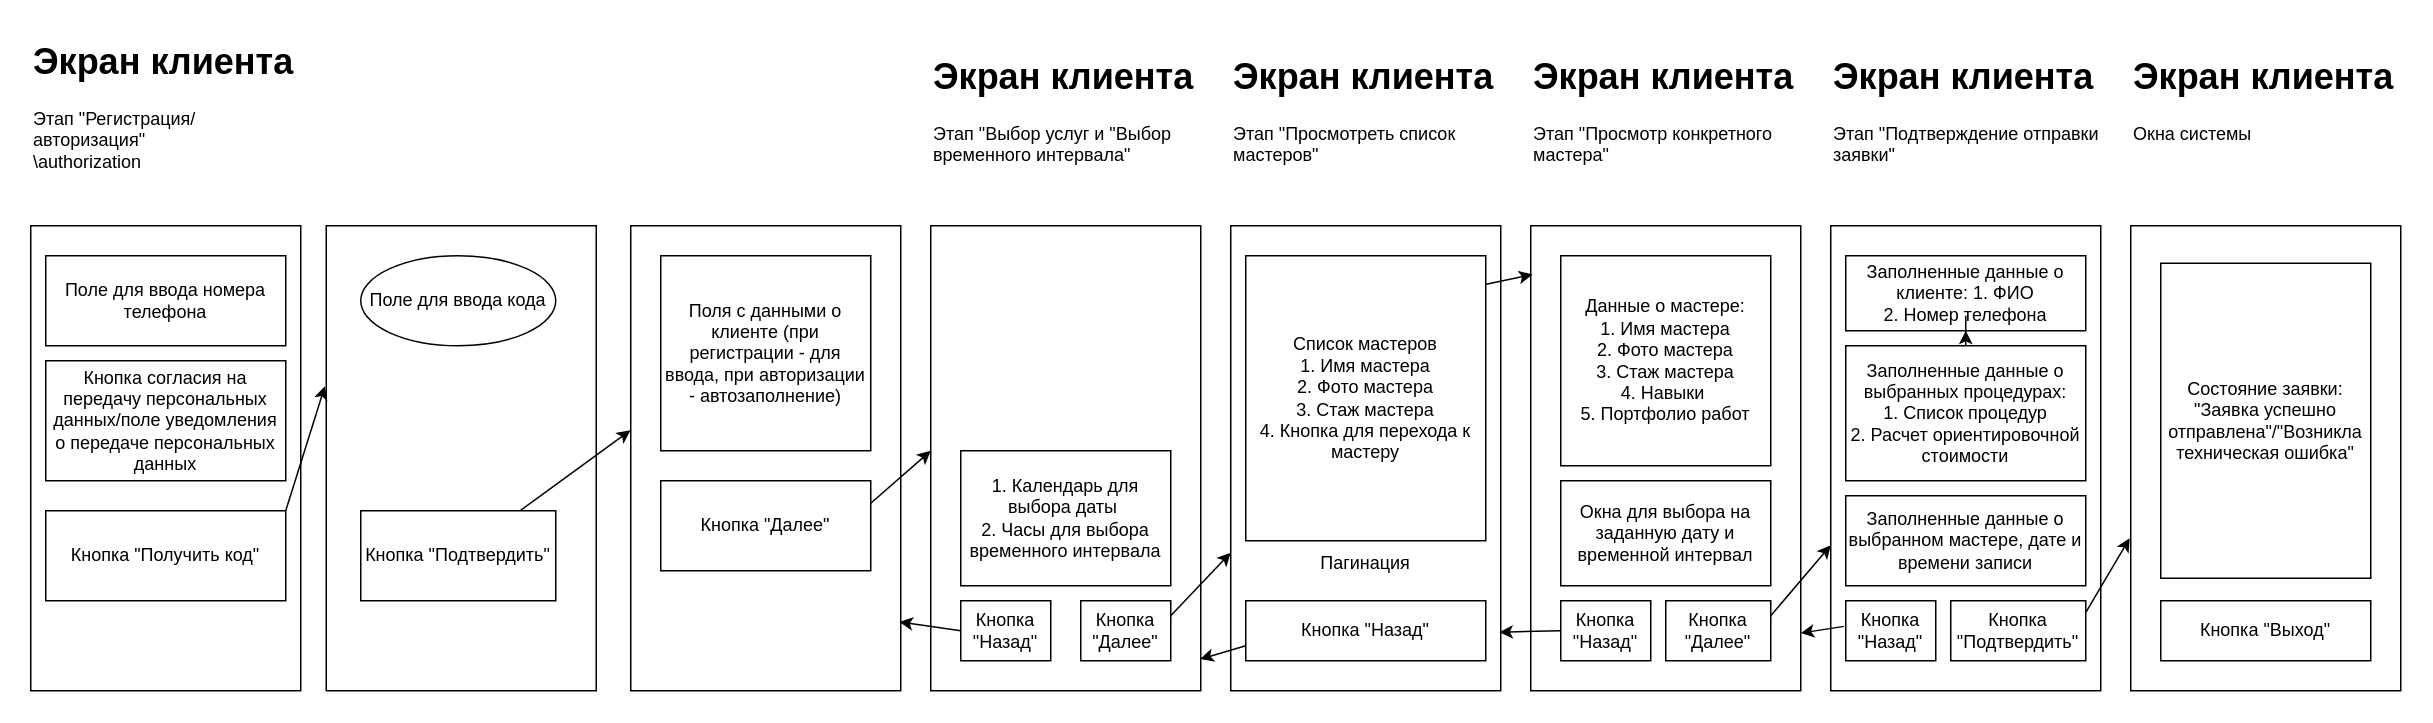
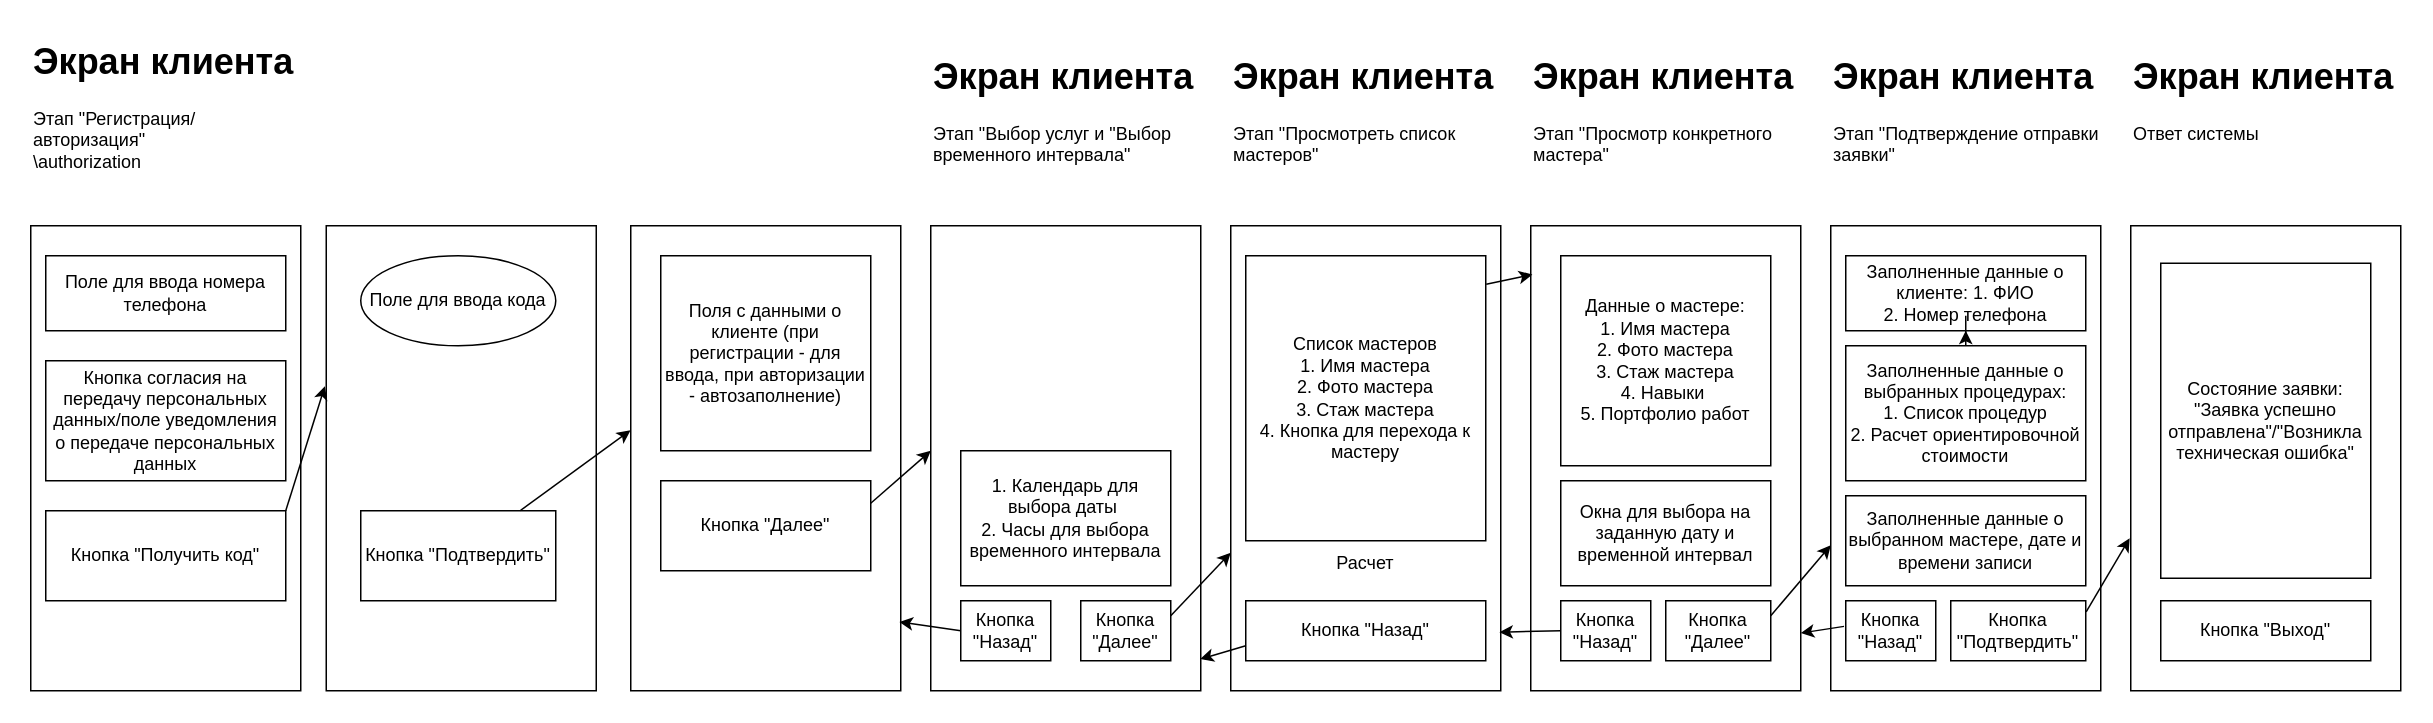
(2197, 78) -> (2197, 78)
(166, 301) -> (166, 293)
(1366, 563) -> (1366, 563)
